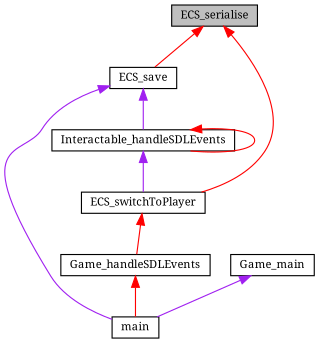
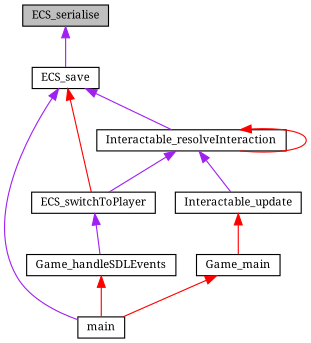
(175, 50) -> (66, 53)
(273, 126) -> (81, 146)
(143, 140) -> (191, 140)
none -> (238, 203)
(139, 240) -> (98, 240)
(199, 299) -> (165, 299)
